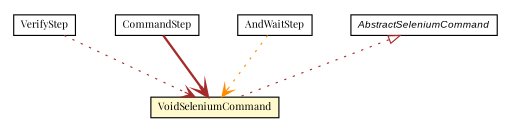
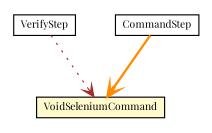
(274, 25) -> none
(424, 25) -> none
(182, 61) -> (132, 61)
